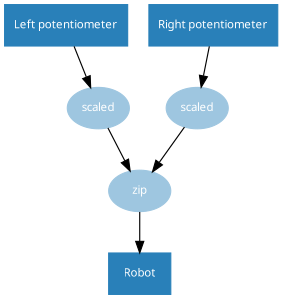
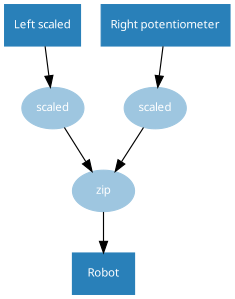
(66, 25) -> (43, 25)
